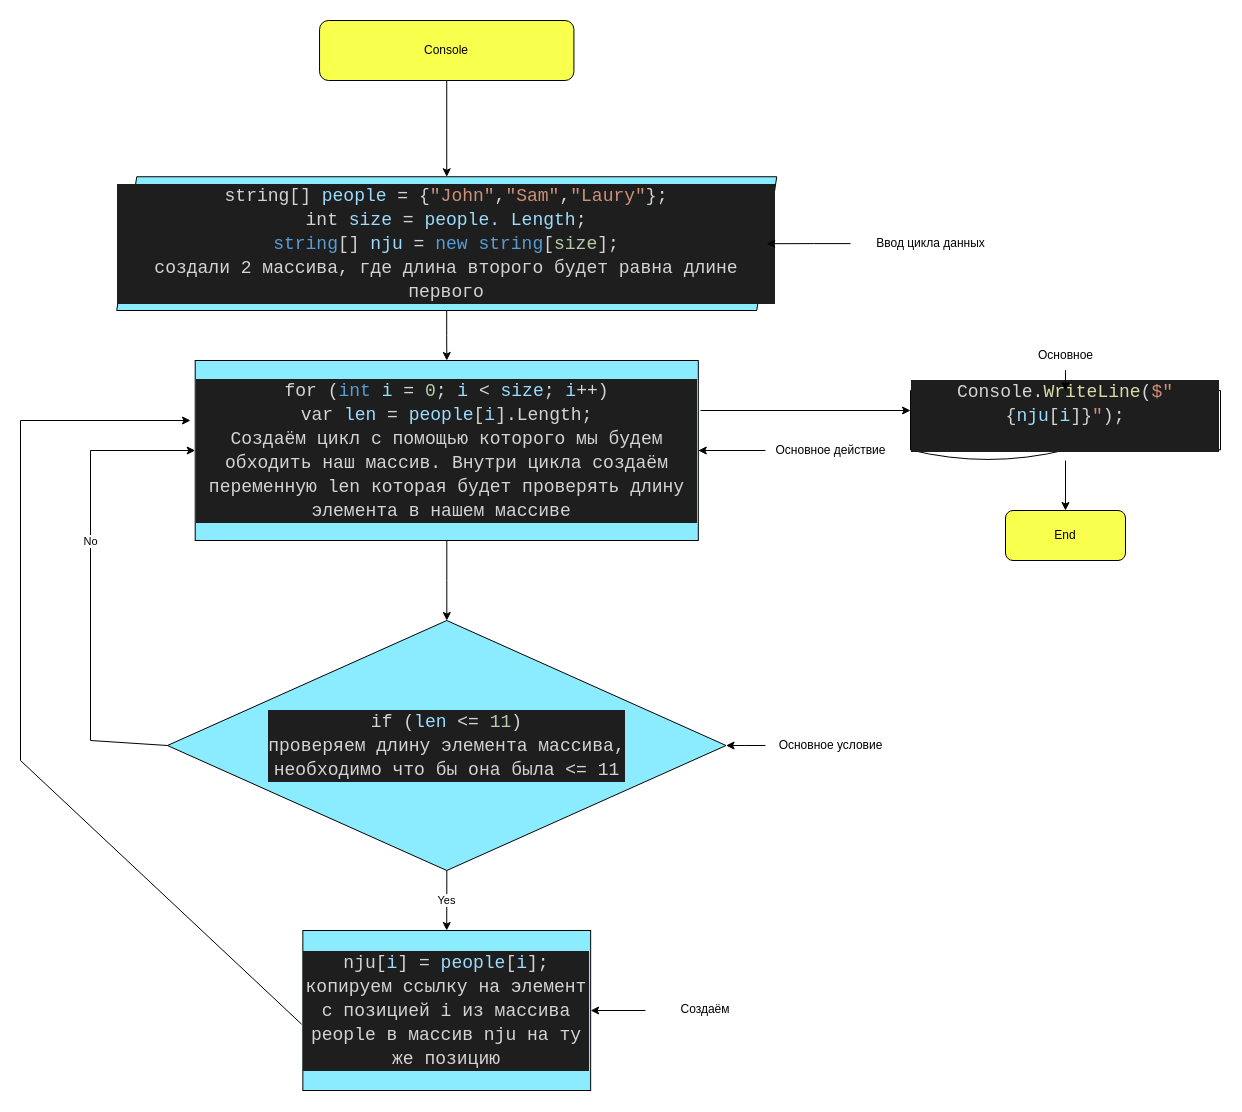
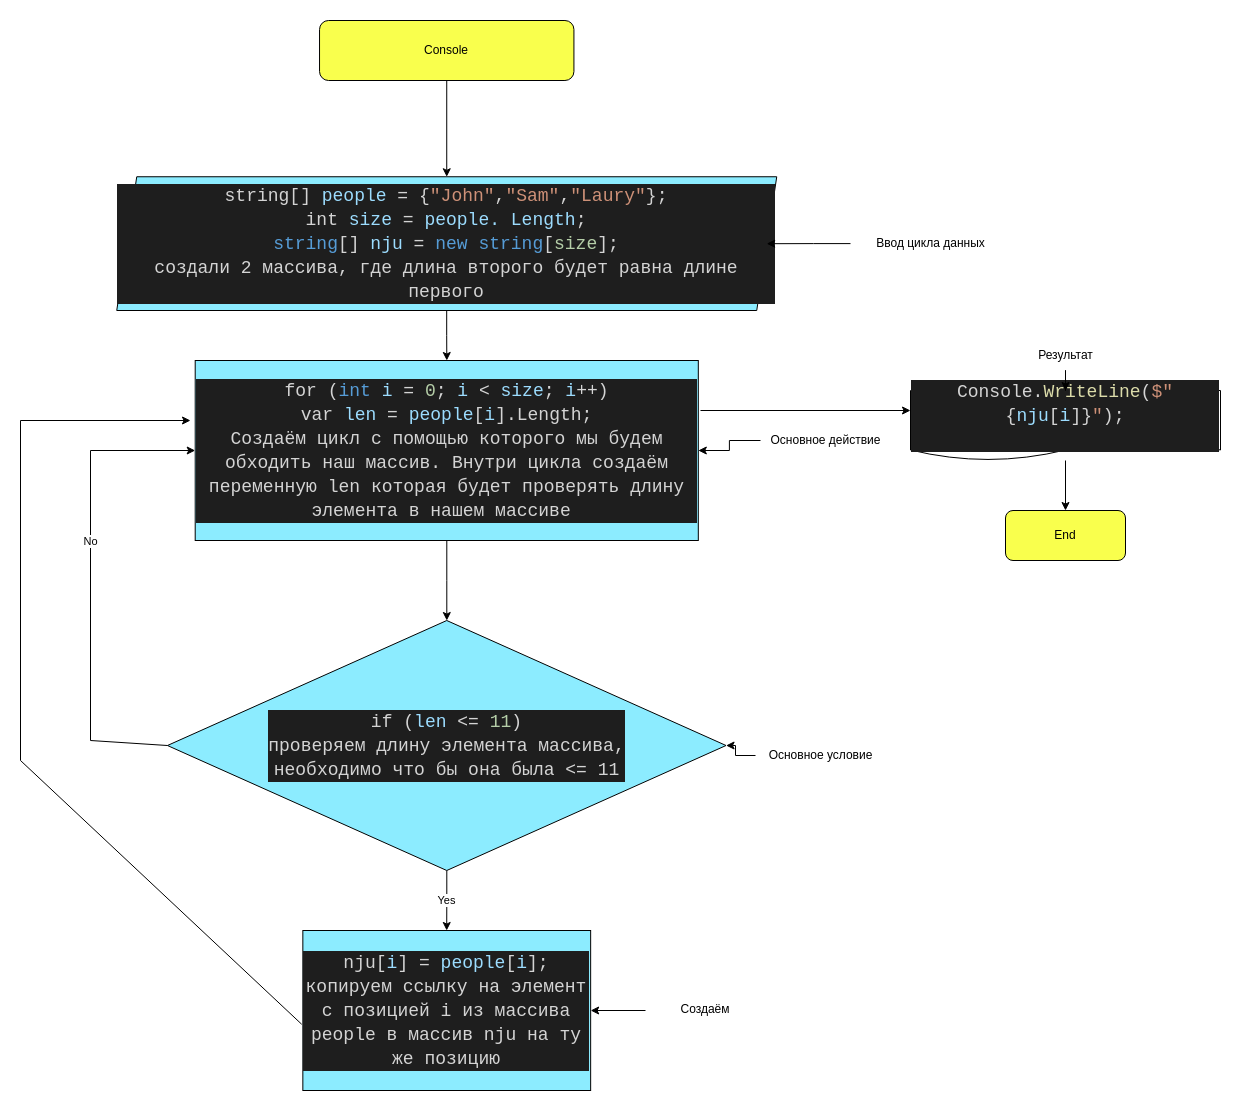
(1066, 356) -> (1066, 356)
(831, 451) -> (826, 441)
(831, 746) -> (821, 756)
